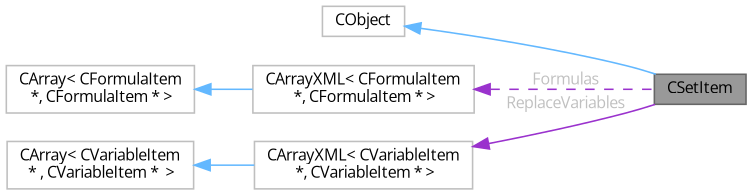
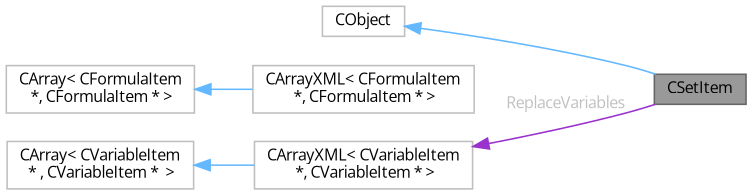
(572, 89) -> none
